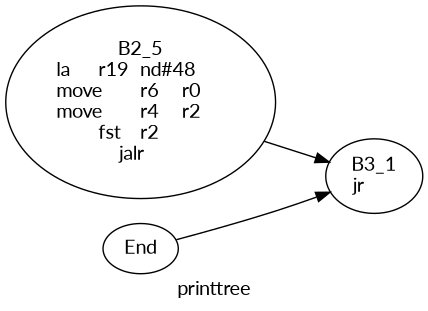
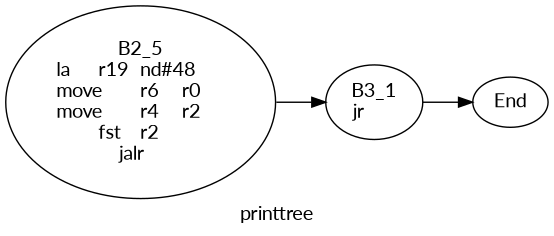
(247, 220) -> (440, 102)
